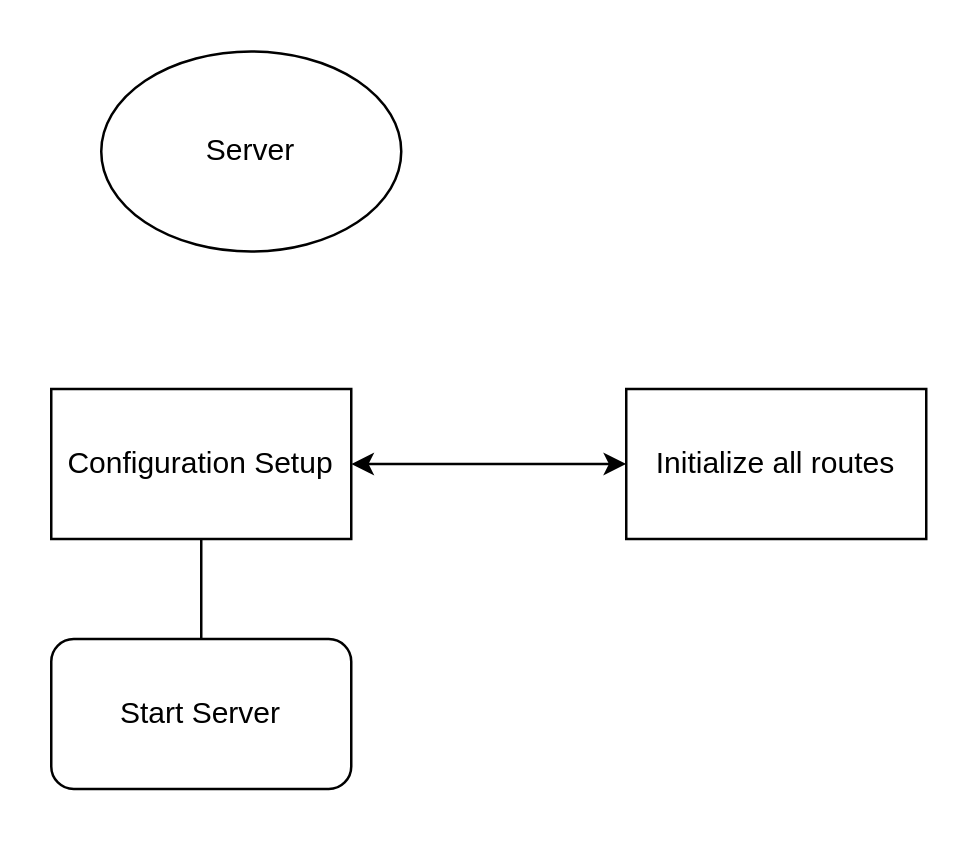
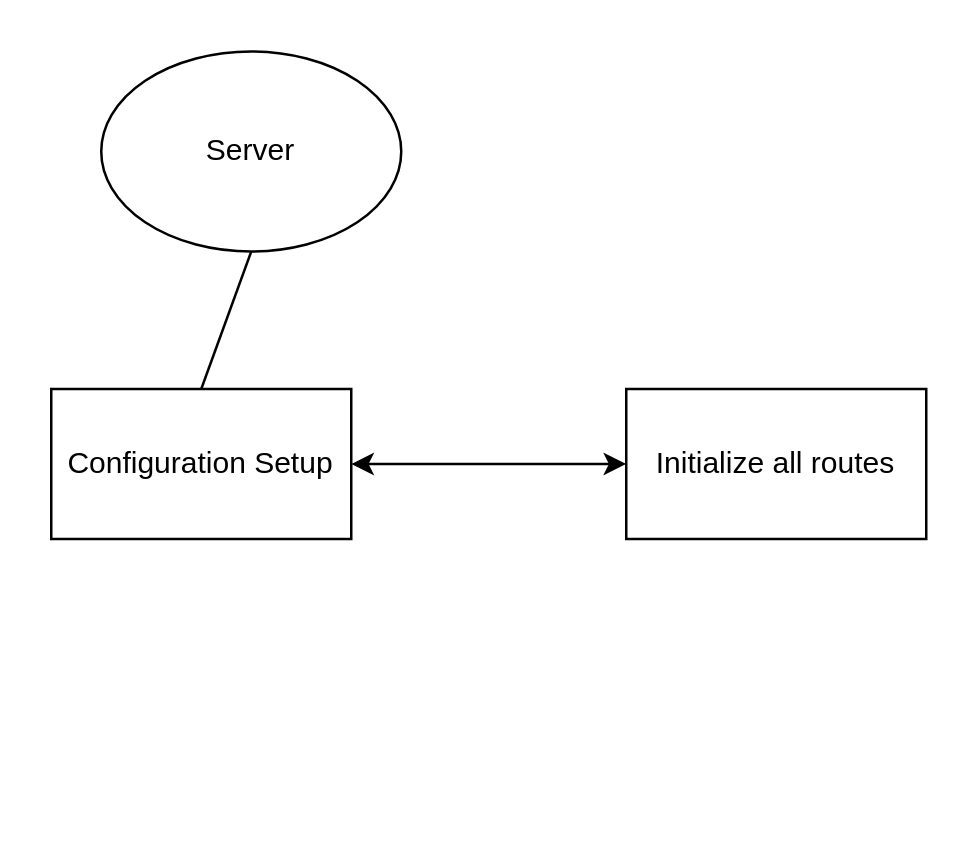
none -> (226, 320)
(201, 589) -> none
(201, 714) -> none
